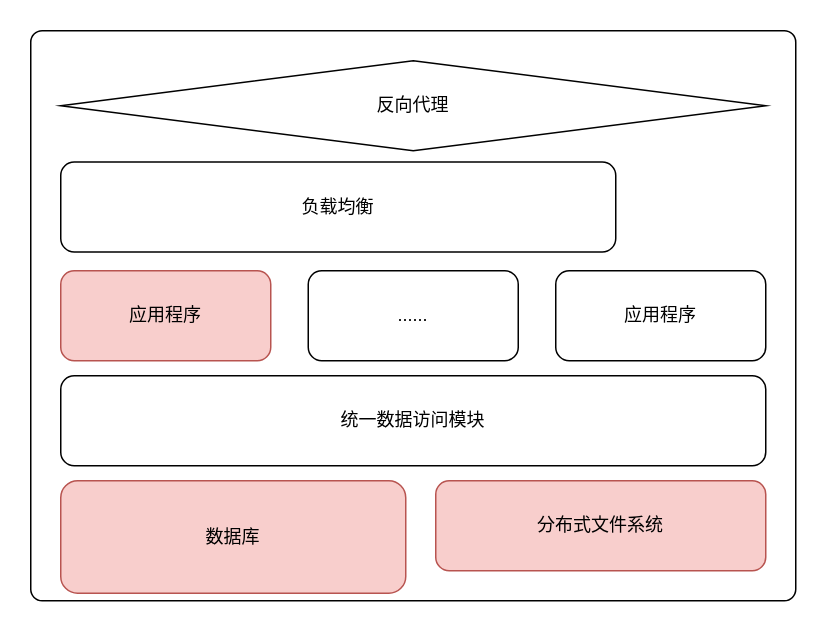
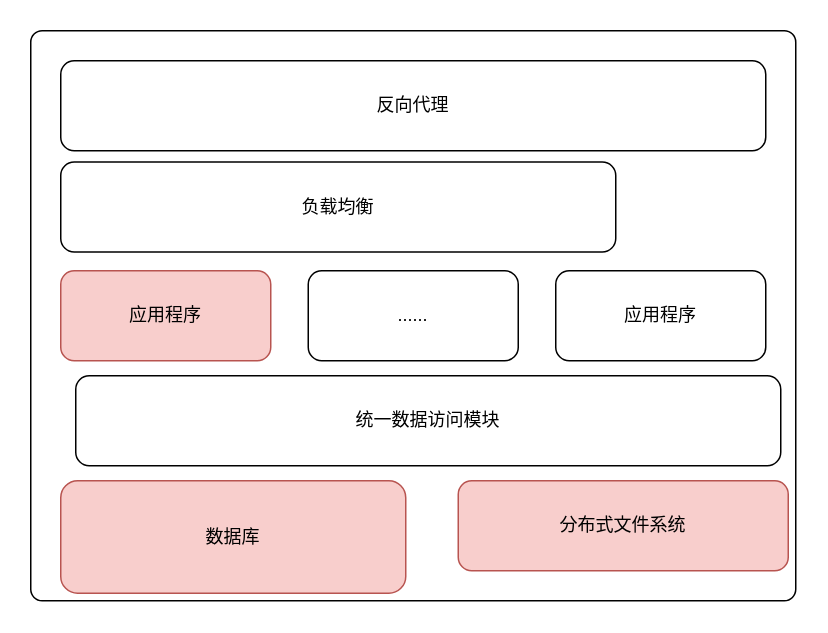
(413, 106) -> (413, 106)
(413, 421) -> (428, 421)
(601, 526) -> (623, 526)
